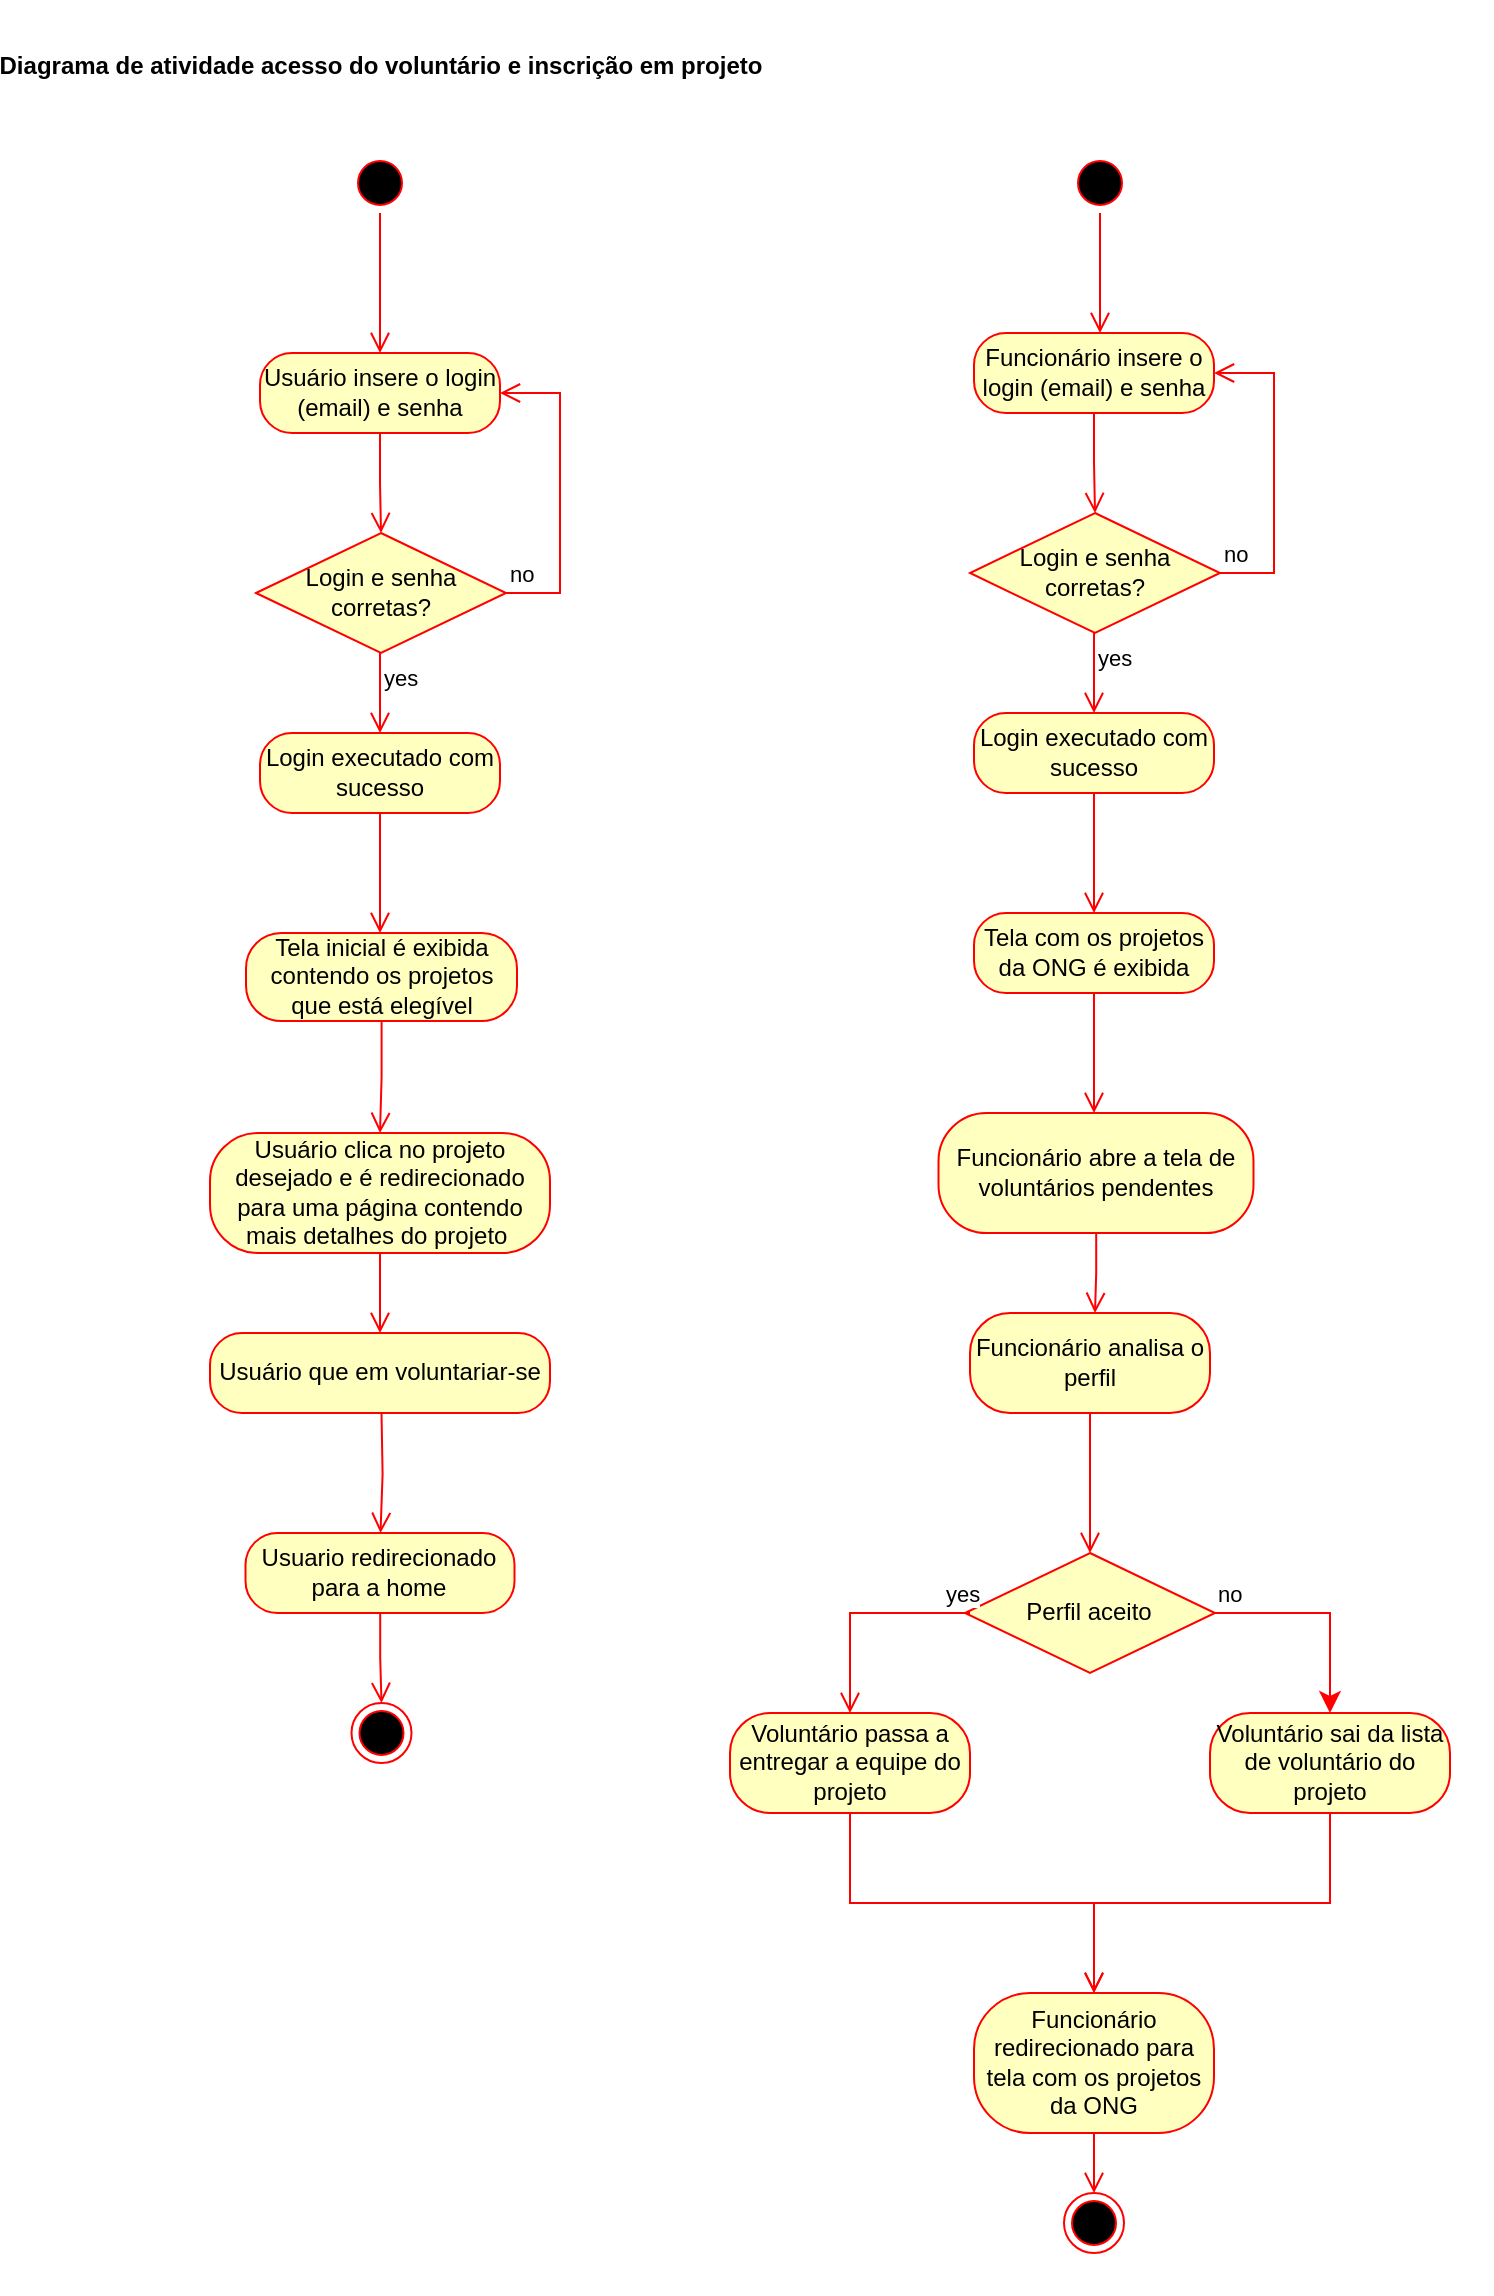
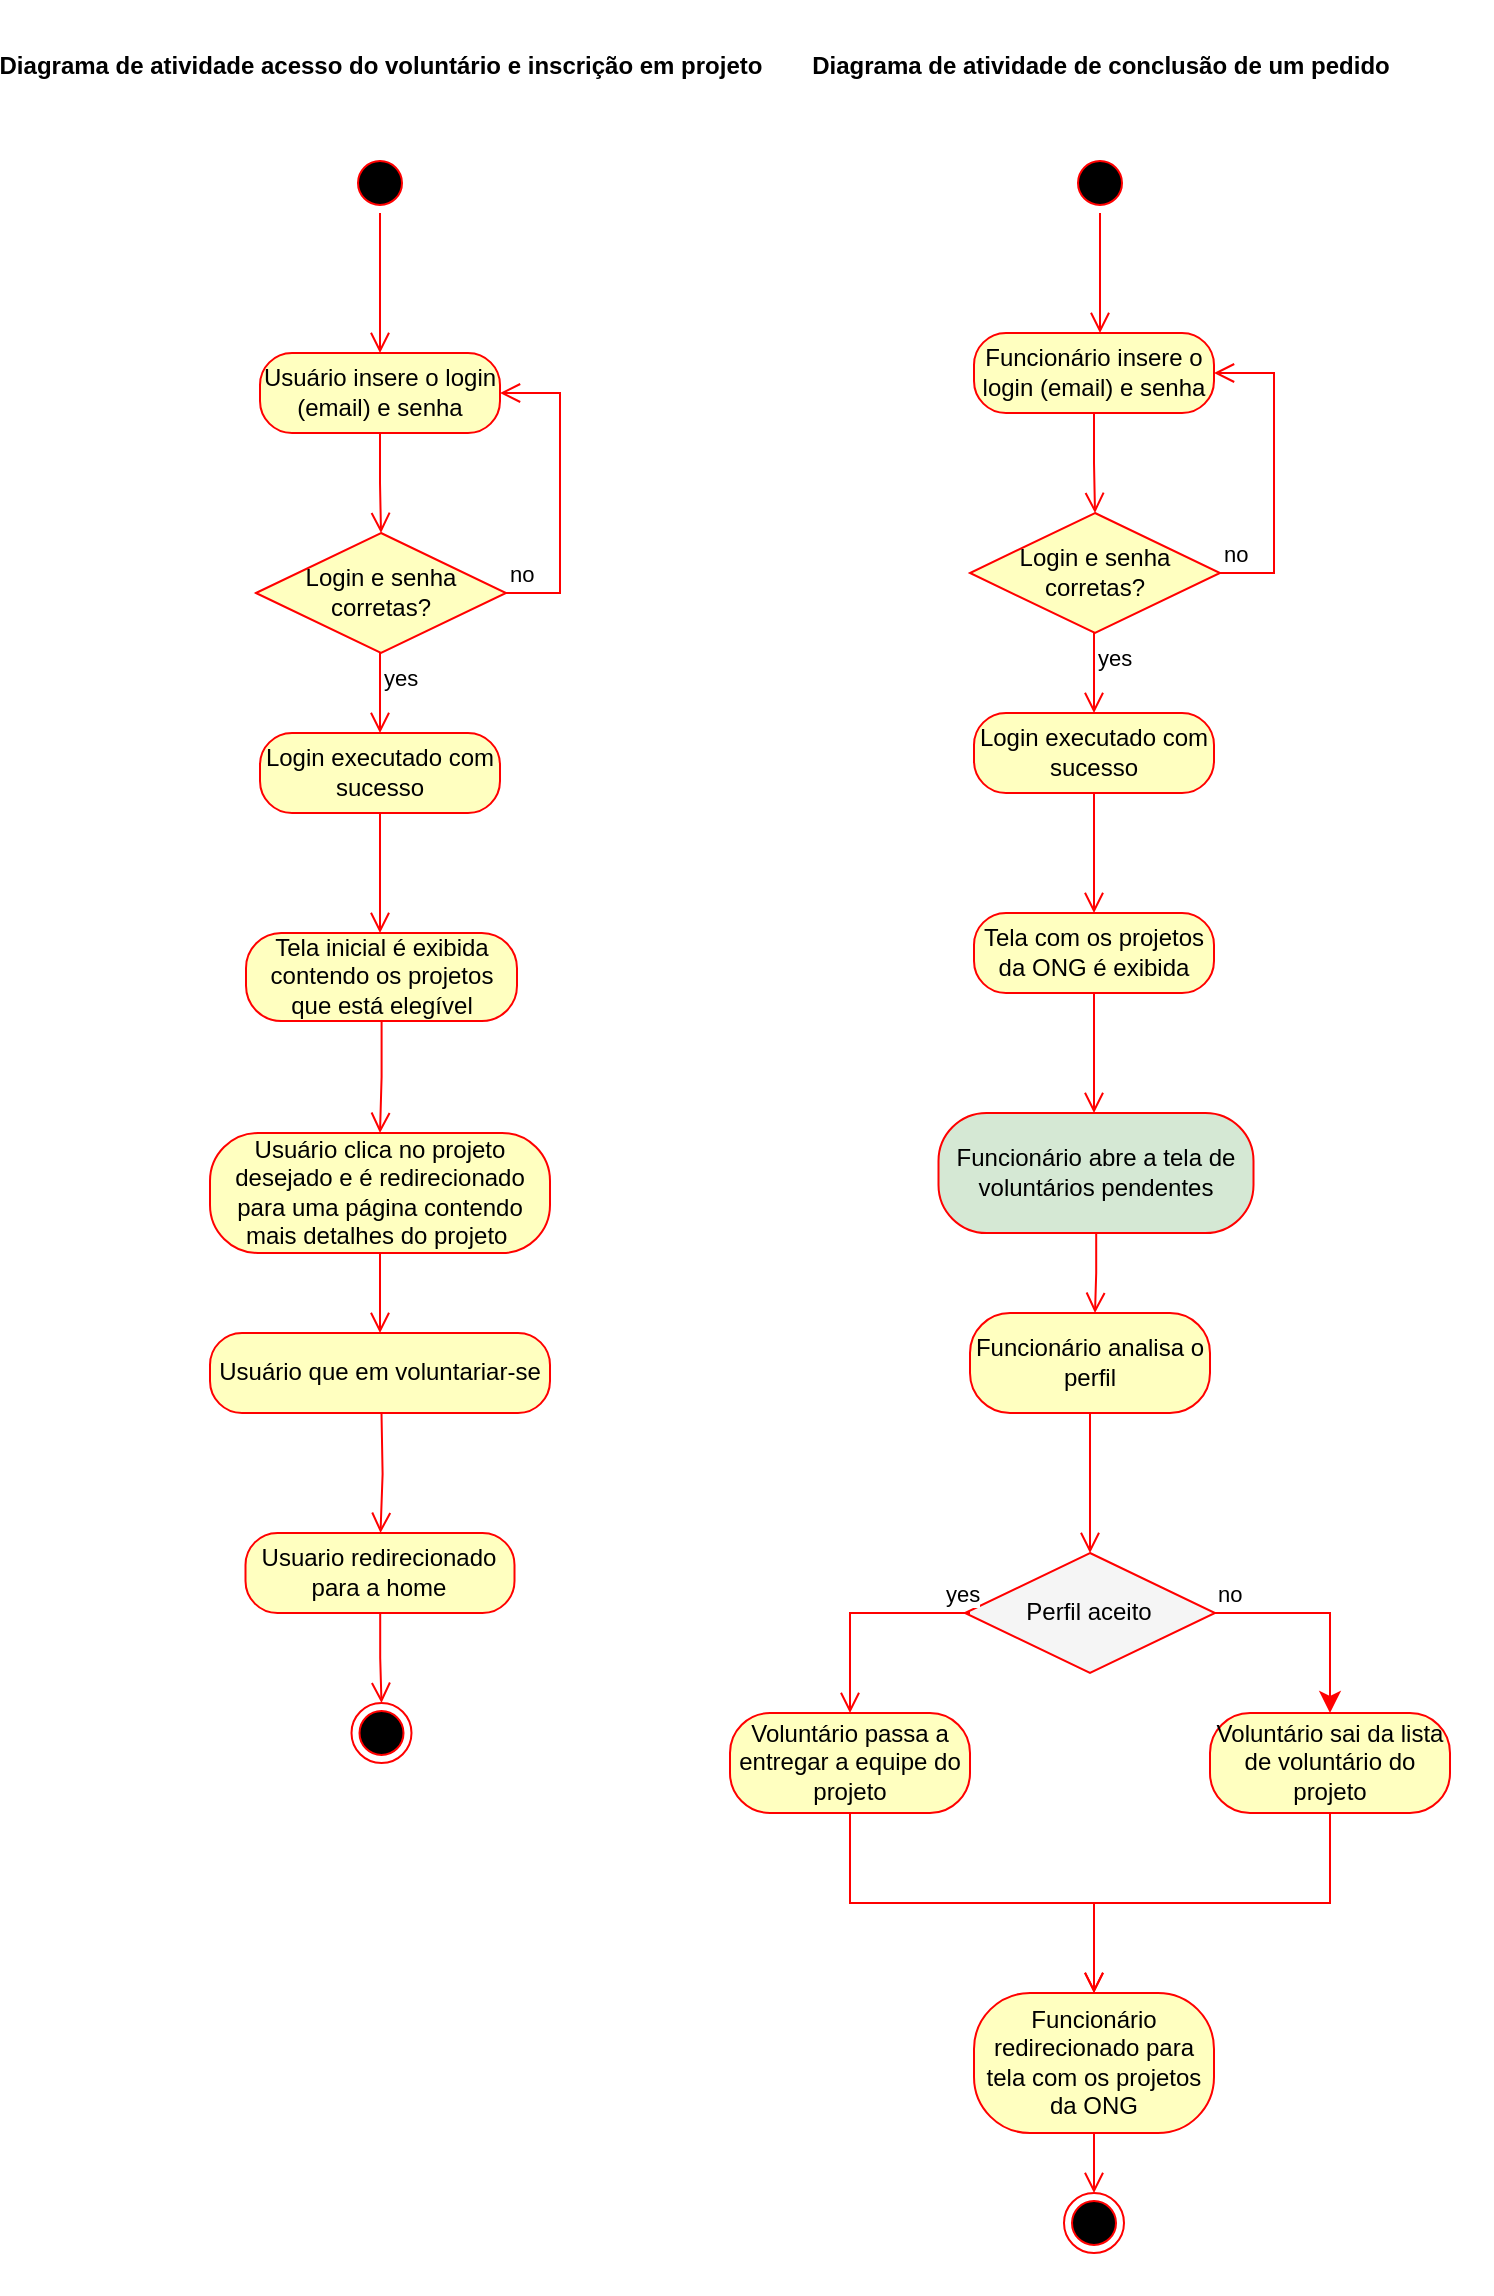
none -> (1100, 67)
(1096, 1173) -> (1096, 1173)
(1090, 1613) -> (1090, 1613)
